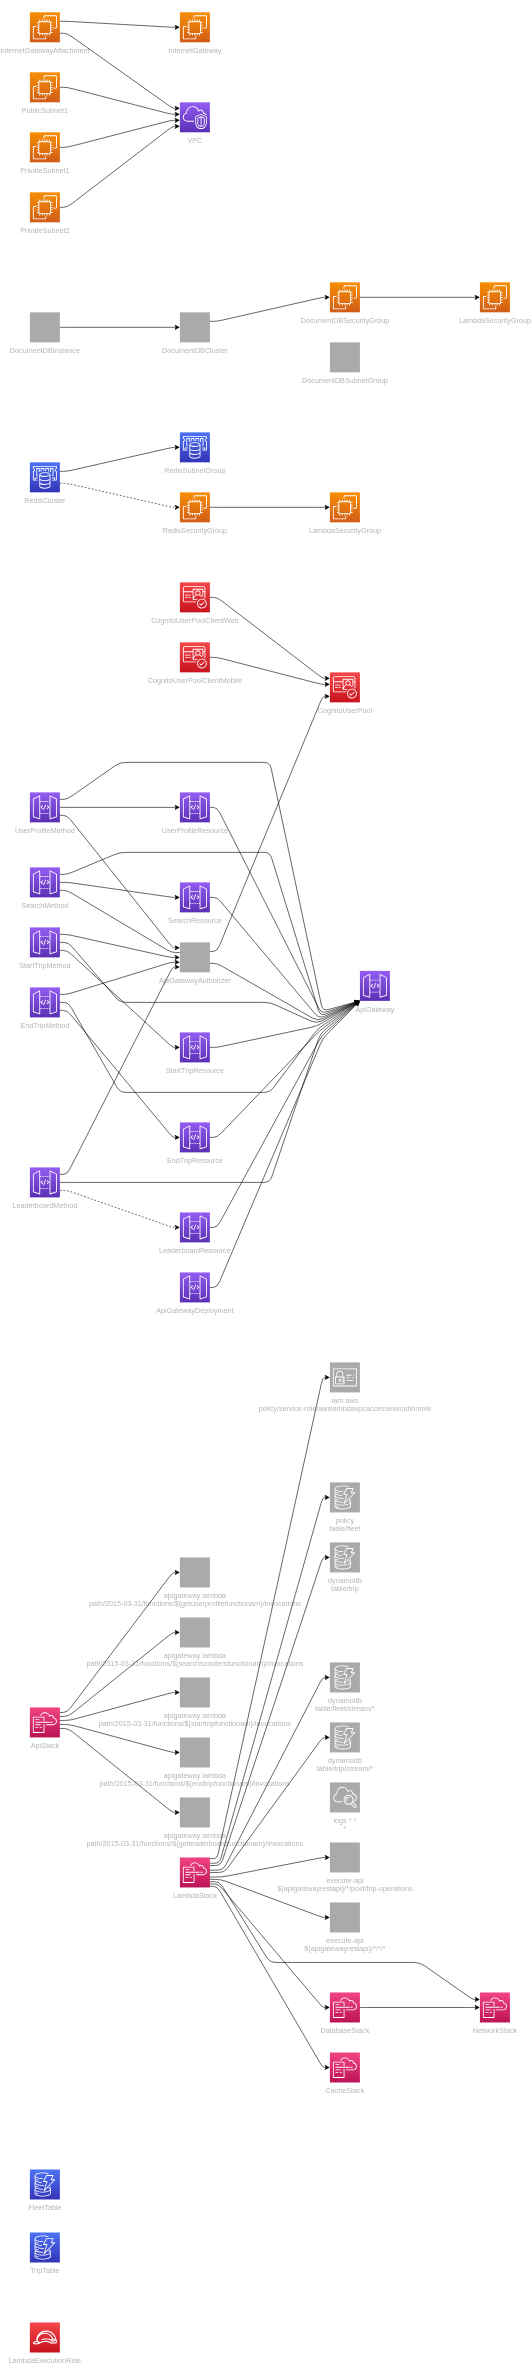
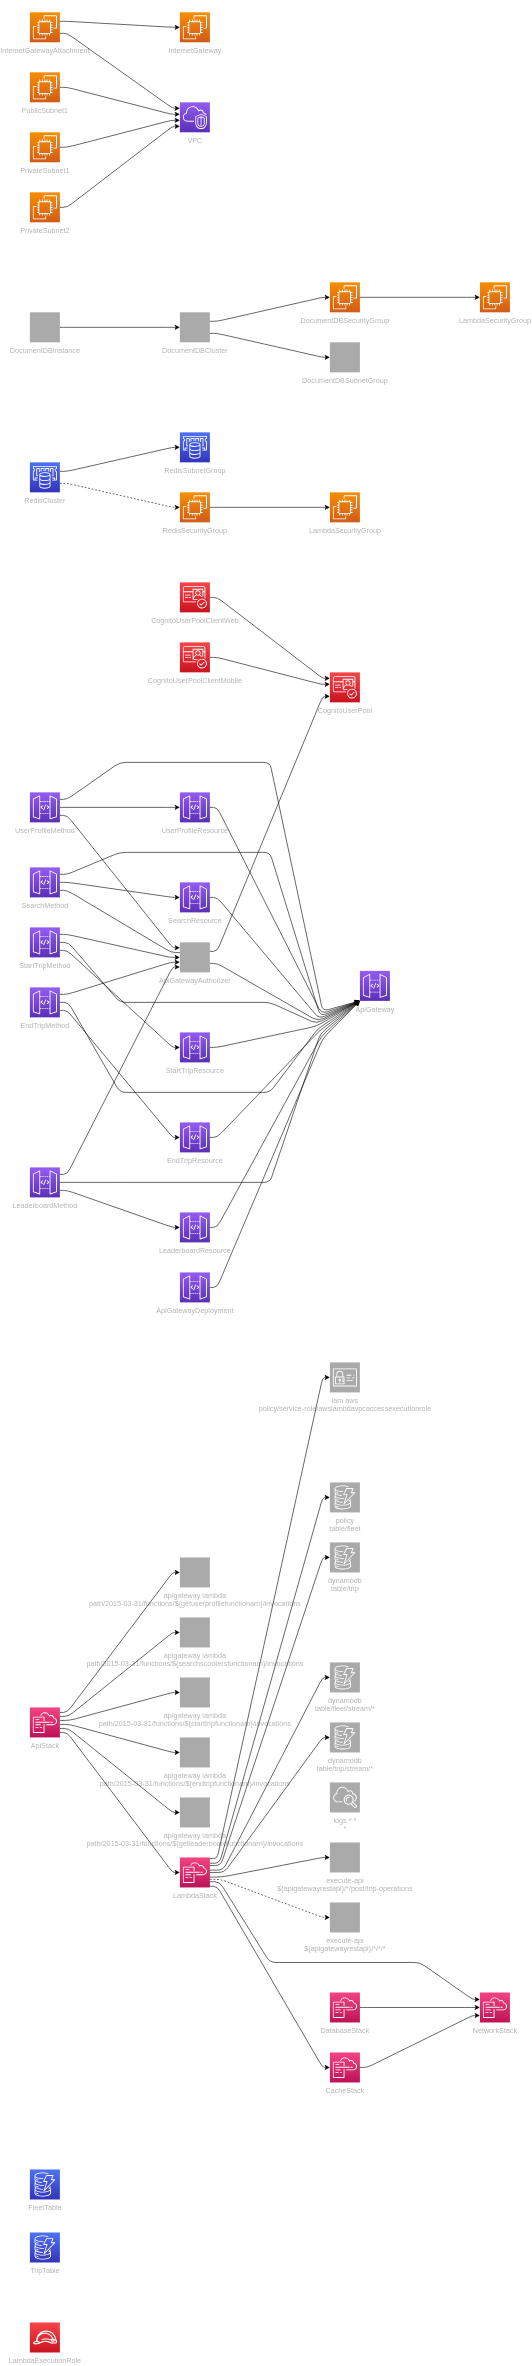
none -> (270, 345)
(118, 1208) -> (118, 1208)
none -> (119, 1801)
(270, 1898) -> (270, 1898)
(280, 1957) -> none
none -> (389, 2056)
